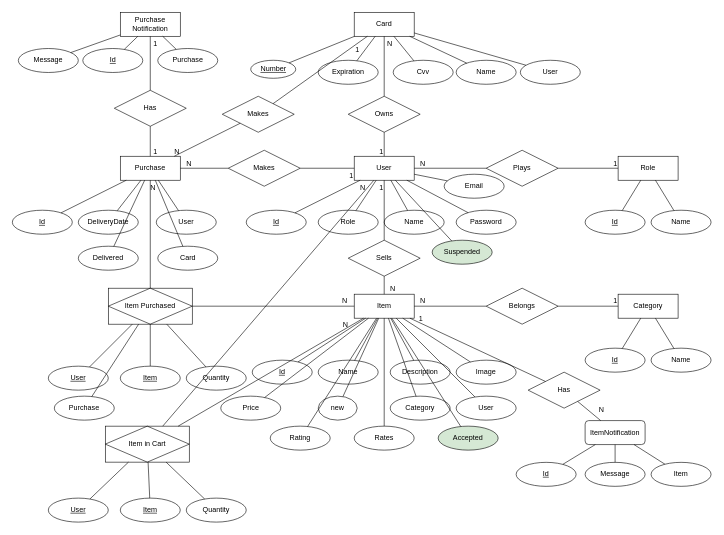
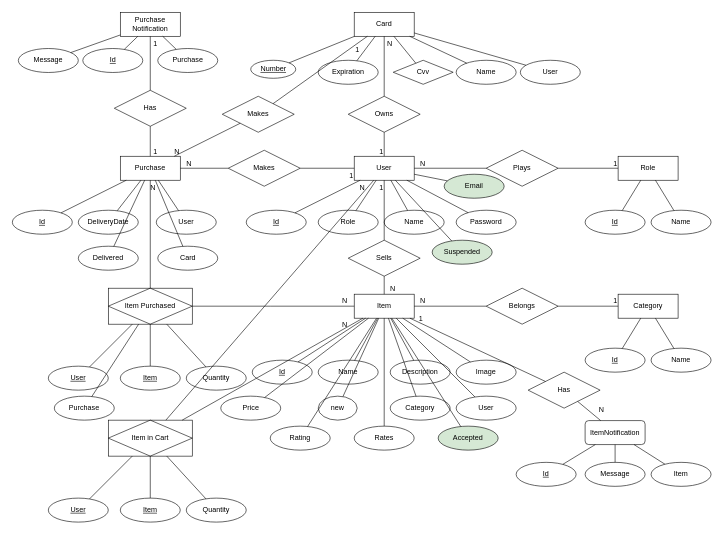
(423, 72) -> (423, 72)
(474, 186) -> (474, 186)
(147, 444) -> (150, 438)
